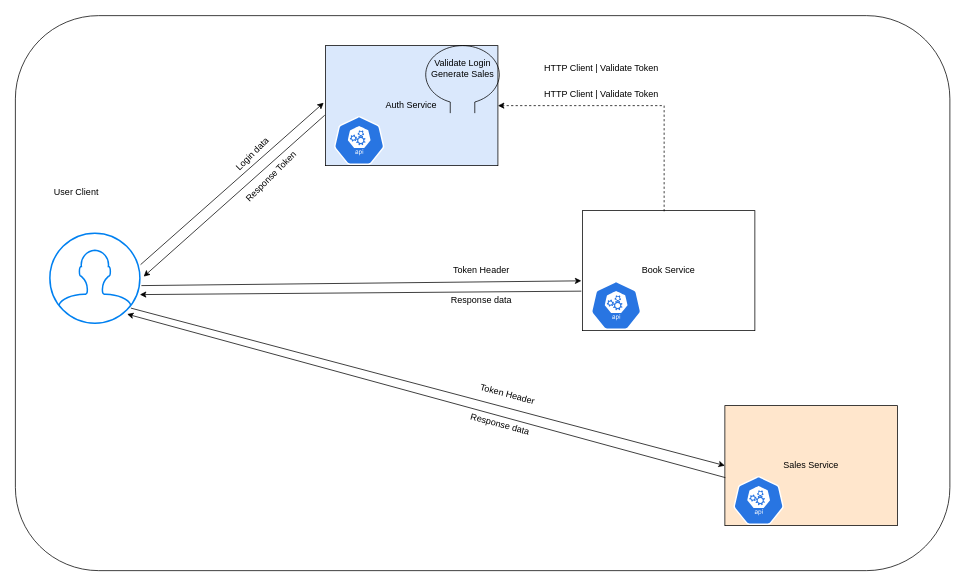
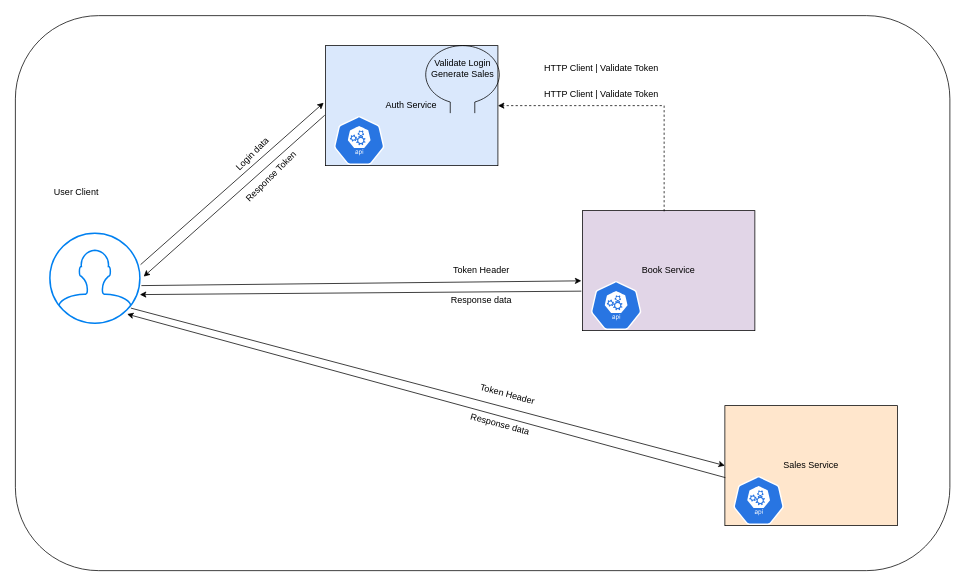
(669, 270) -> (669, 270)
